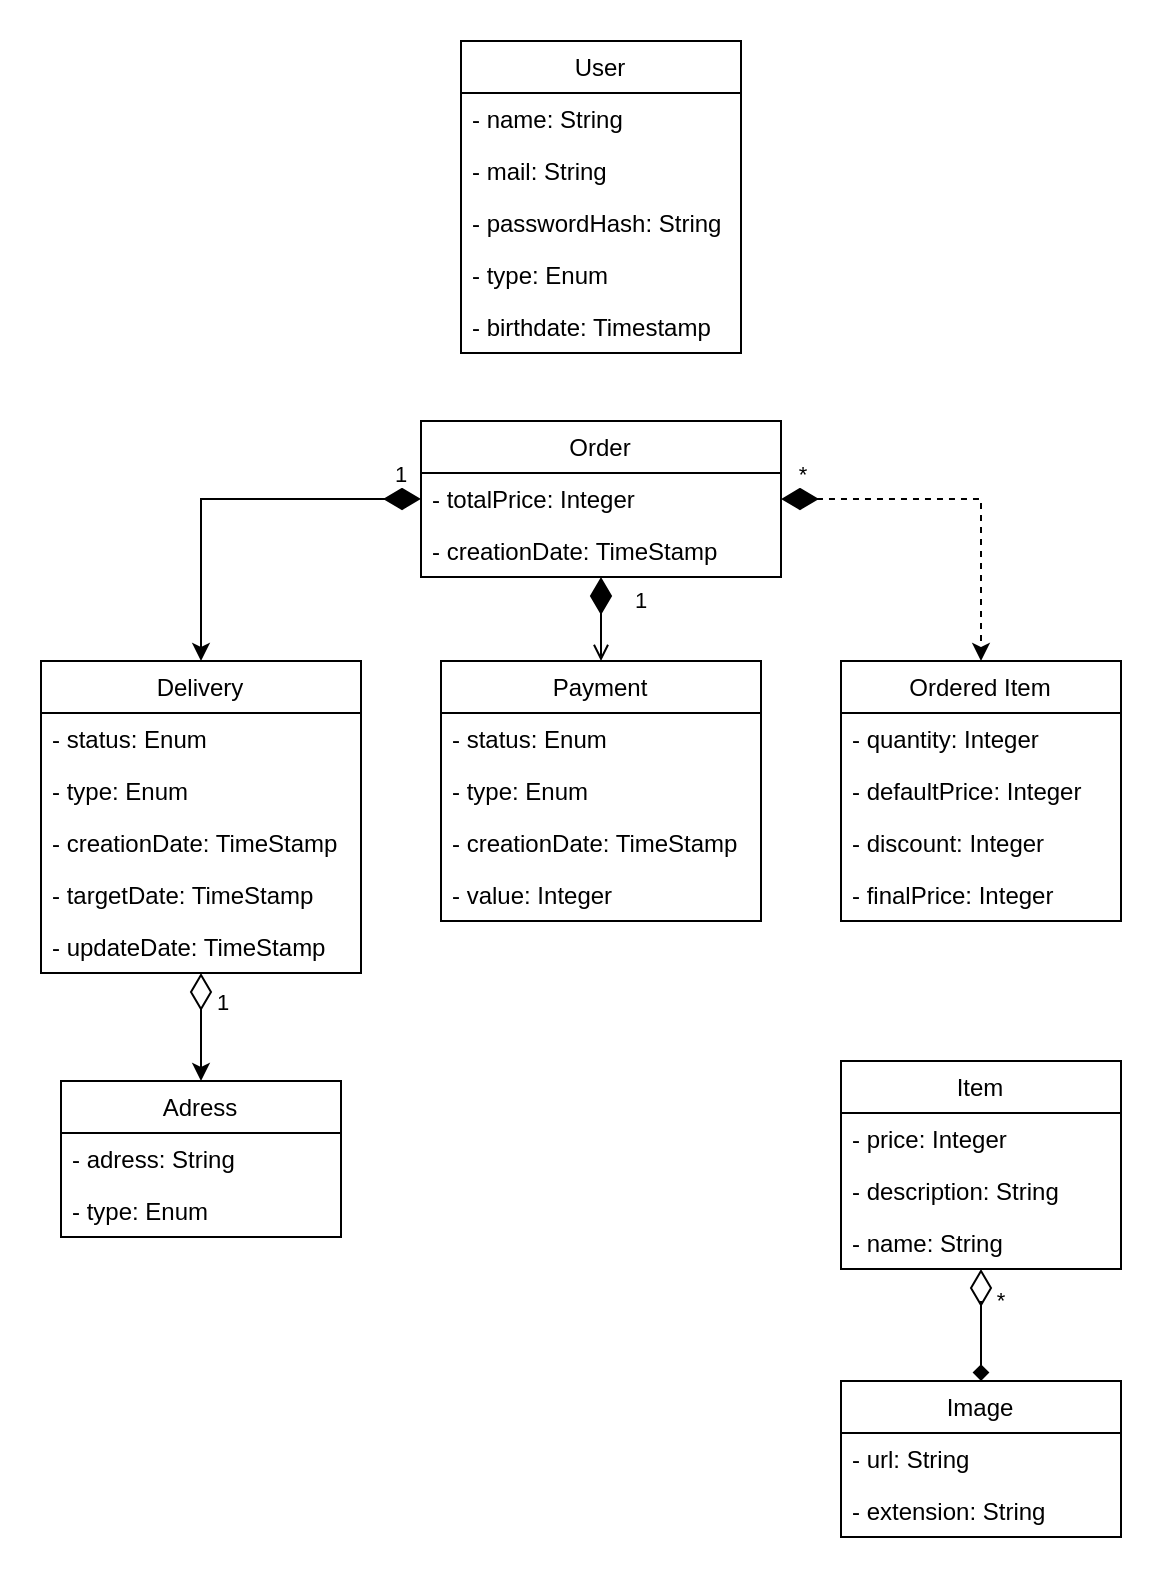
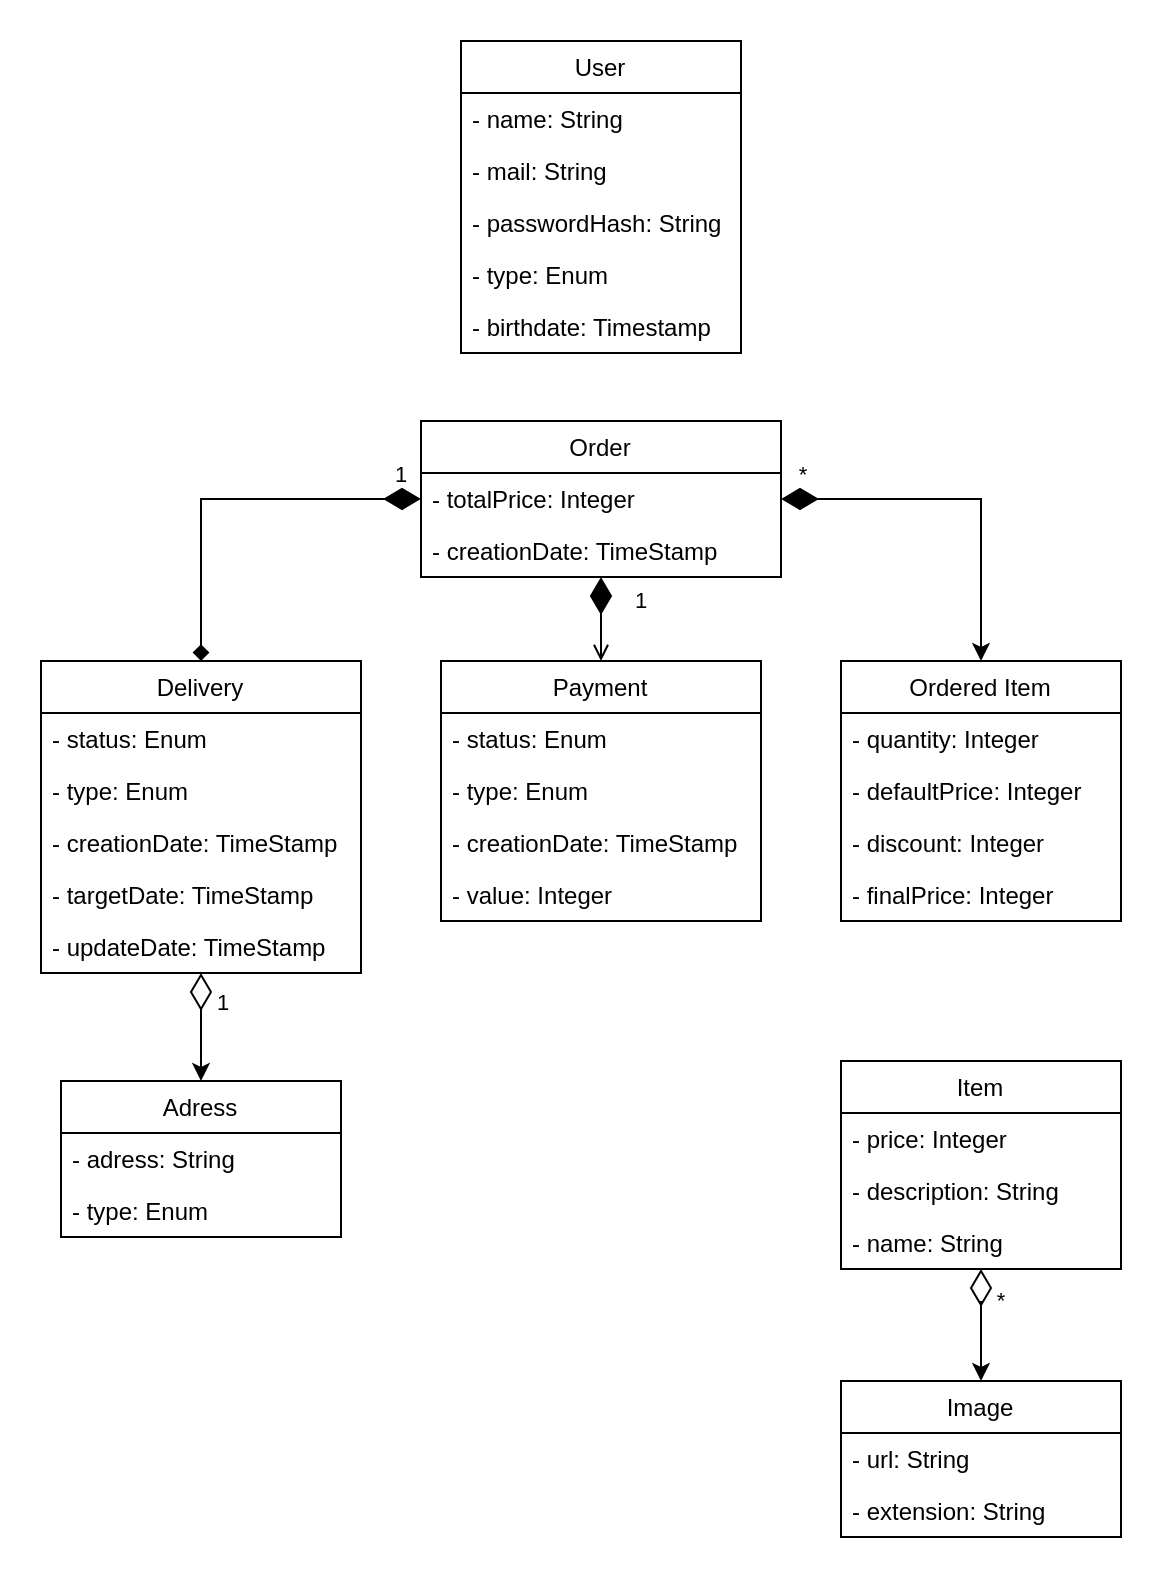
(974, 499) -> (974, 499)
(201, 646) -> (201, 645)
(981, 1365) -> (981, 1366)
